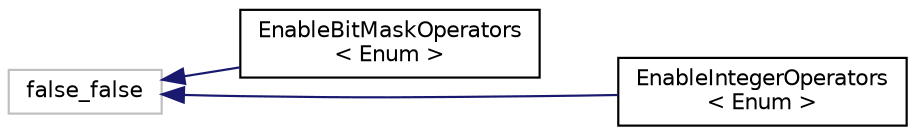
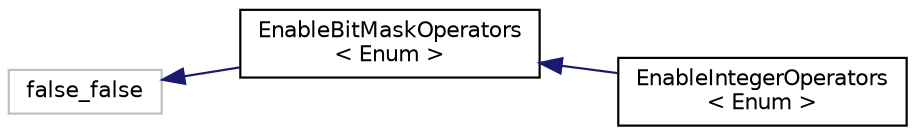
(401, 97) -> (590, 70)
